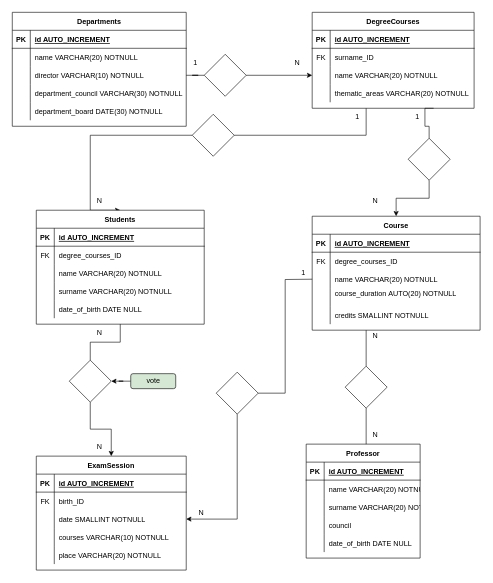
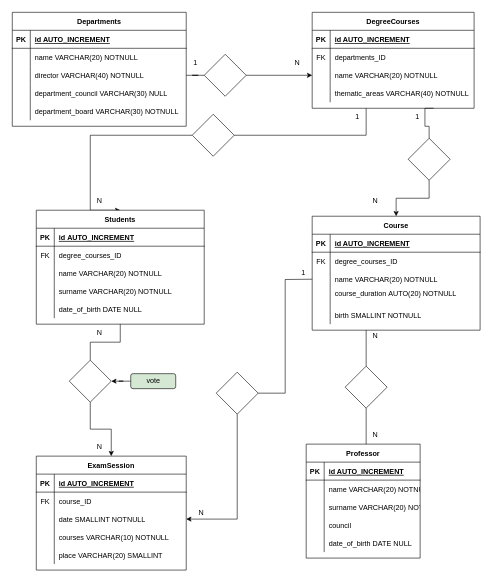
(355, 58) -> (363, 58)
(88, 76) -> (88, 76)
(109, 94) -> (103, 94)
(401, 94) -> (401, 94)
(100, 112) -> (106, 112)
(380, 316) -> (376, 316)
(74, 502) -> (77, 502)
(106, 556) -> (108, 556)
